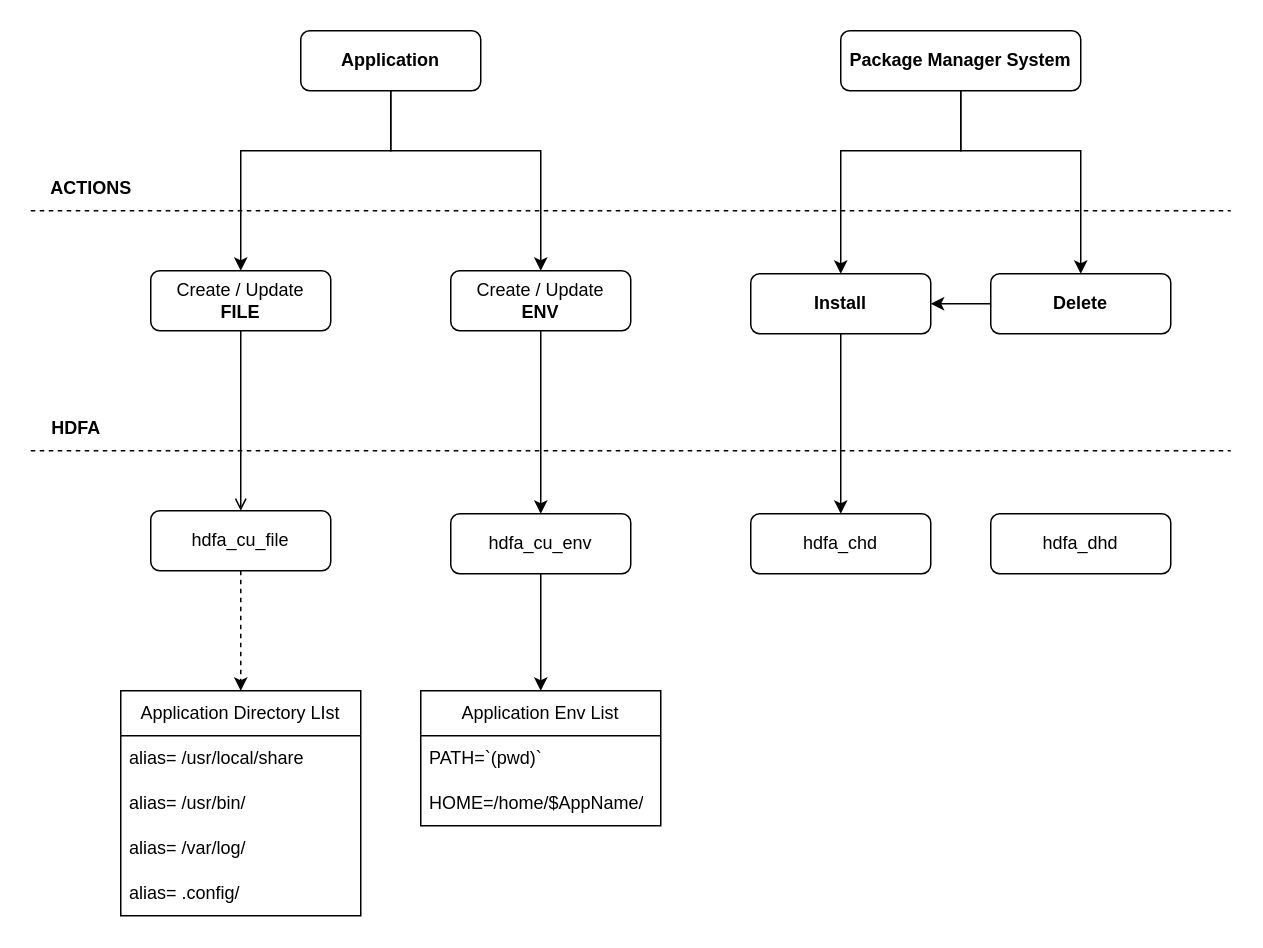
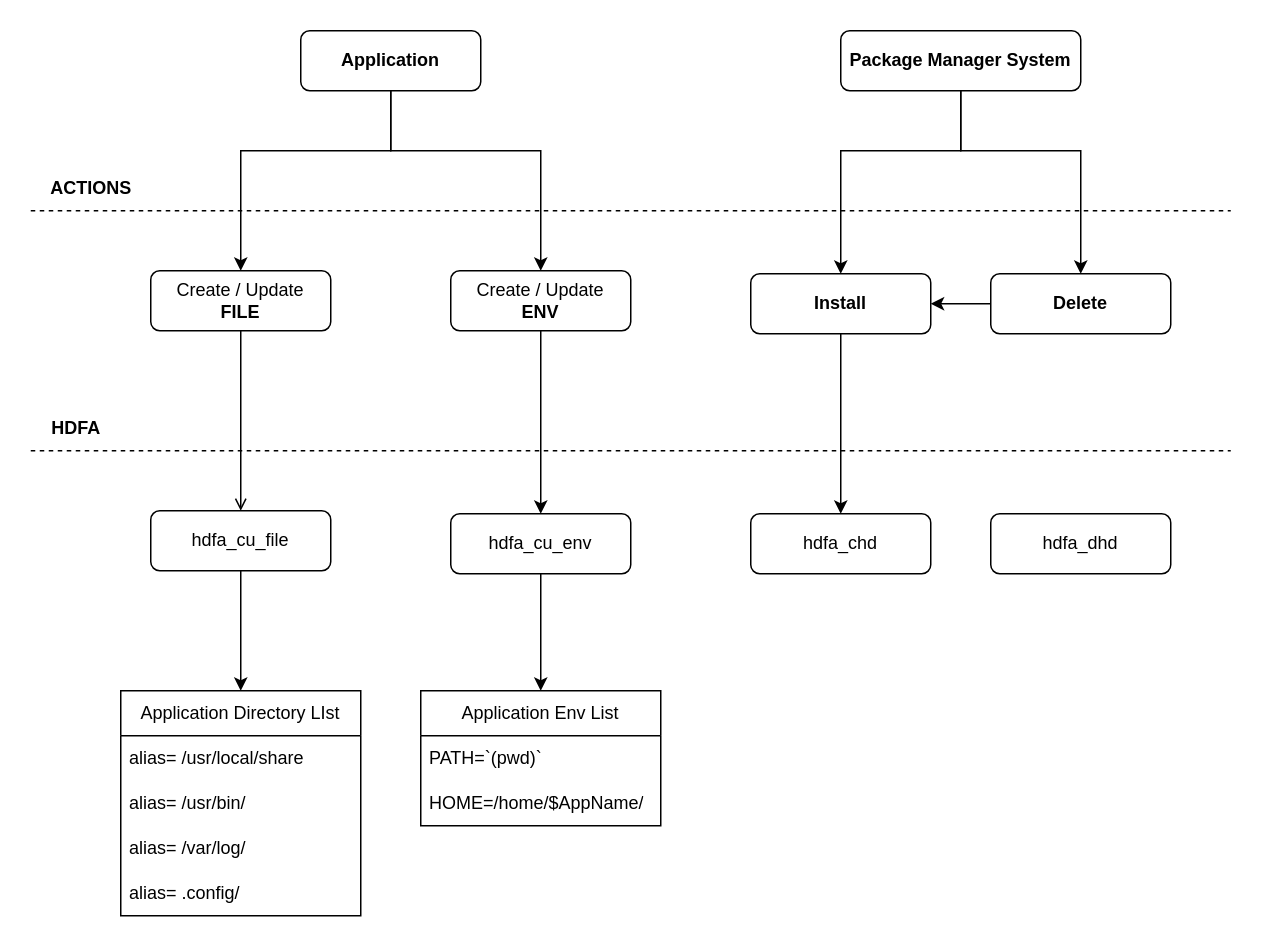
(241, 626) -> (241, 626)
